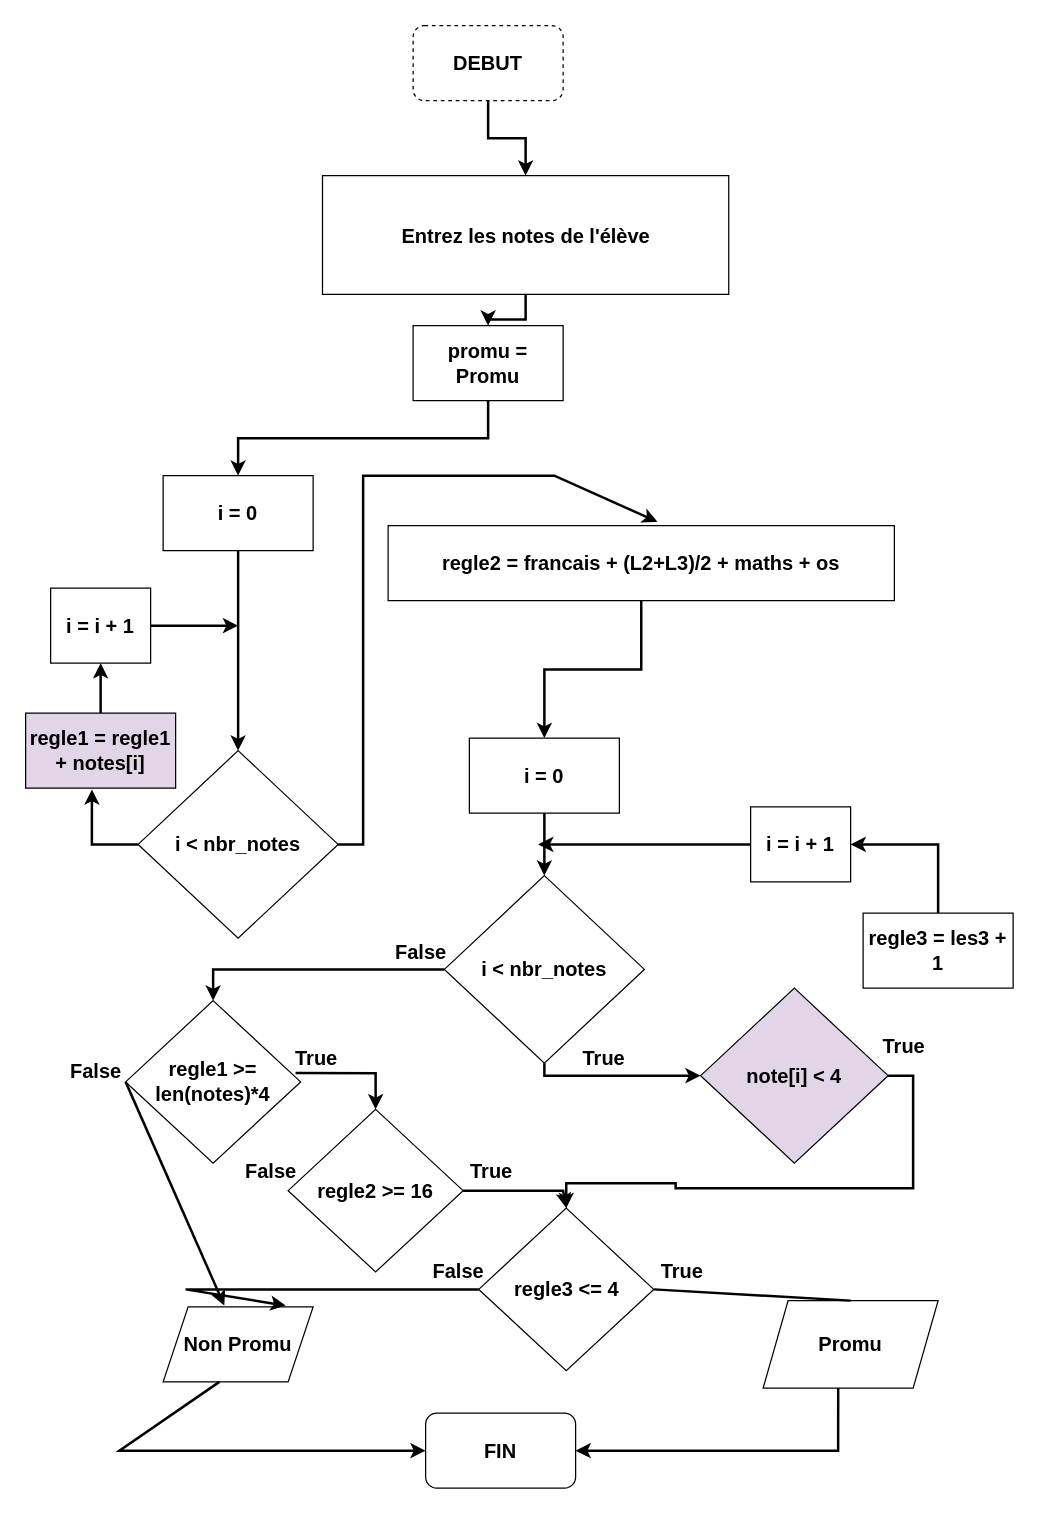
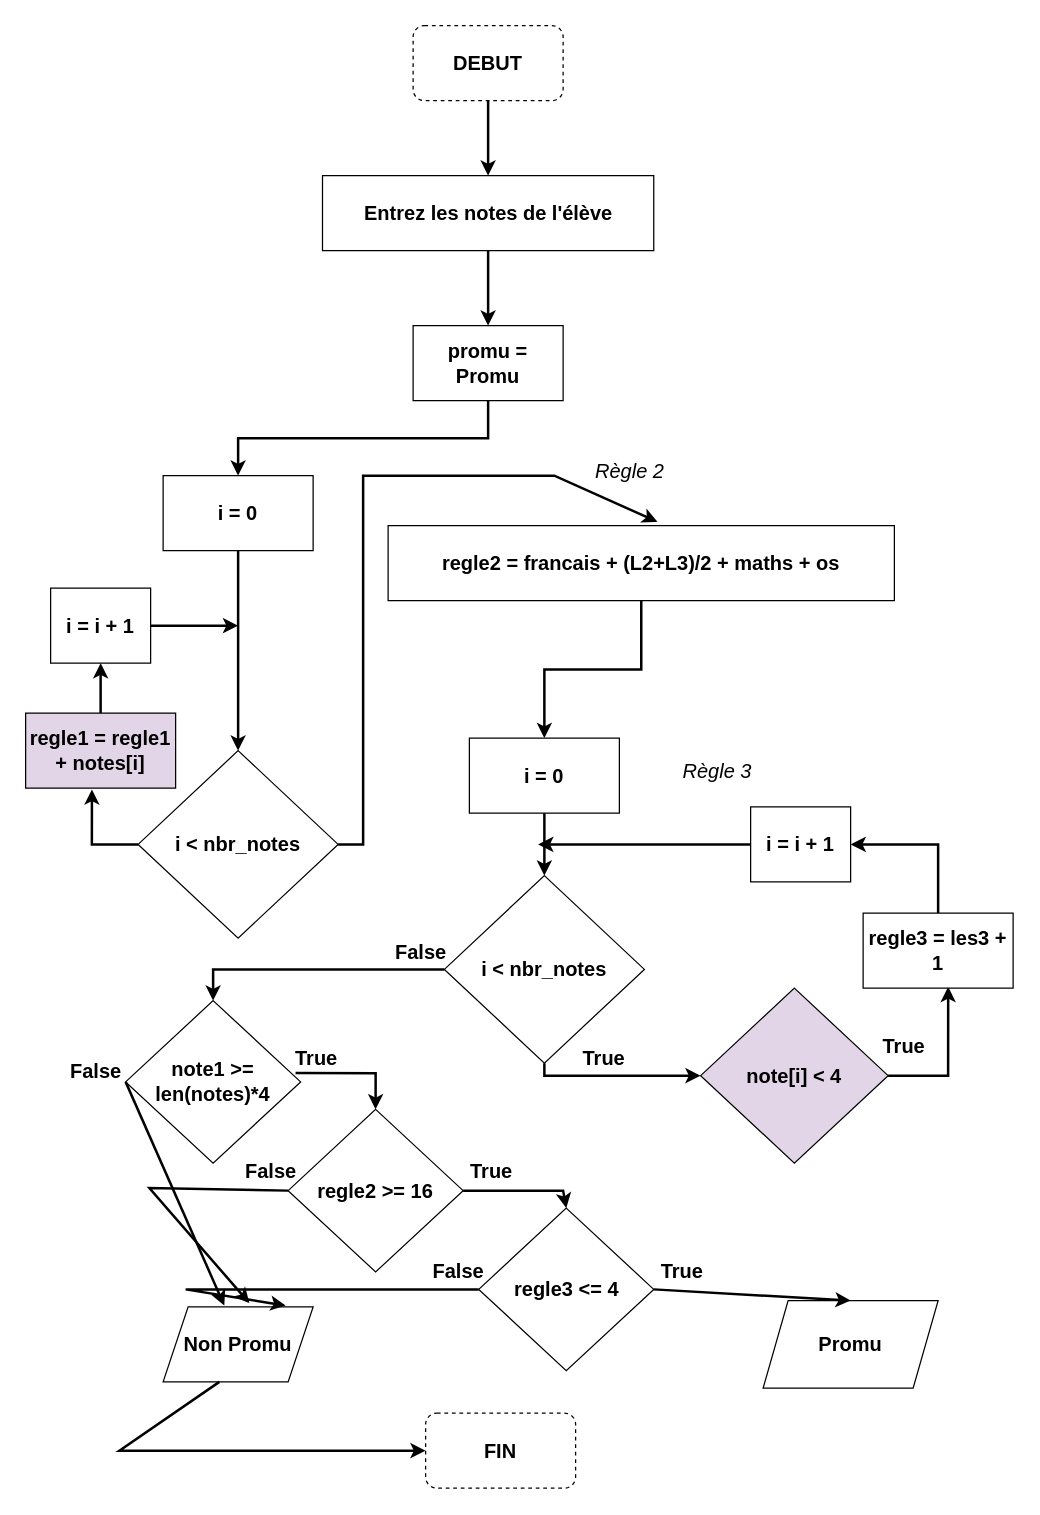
(526, 235) -> (488, 213)
none -> (638, 469)
none -> (726, 769)
(213, 1082) -> (213, 1082)
(791, 1188) -> (948, 1056)
none -> (187, 1189)
(842, 1300) -> (838, 1300)
(501, 1451) -> (501, 1451)
(743, 1451) -> none
